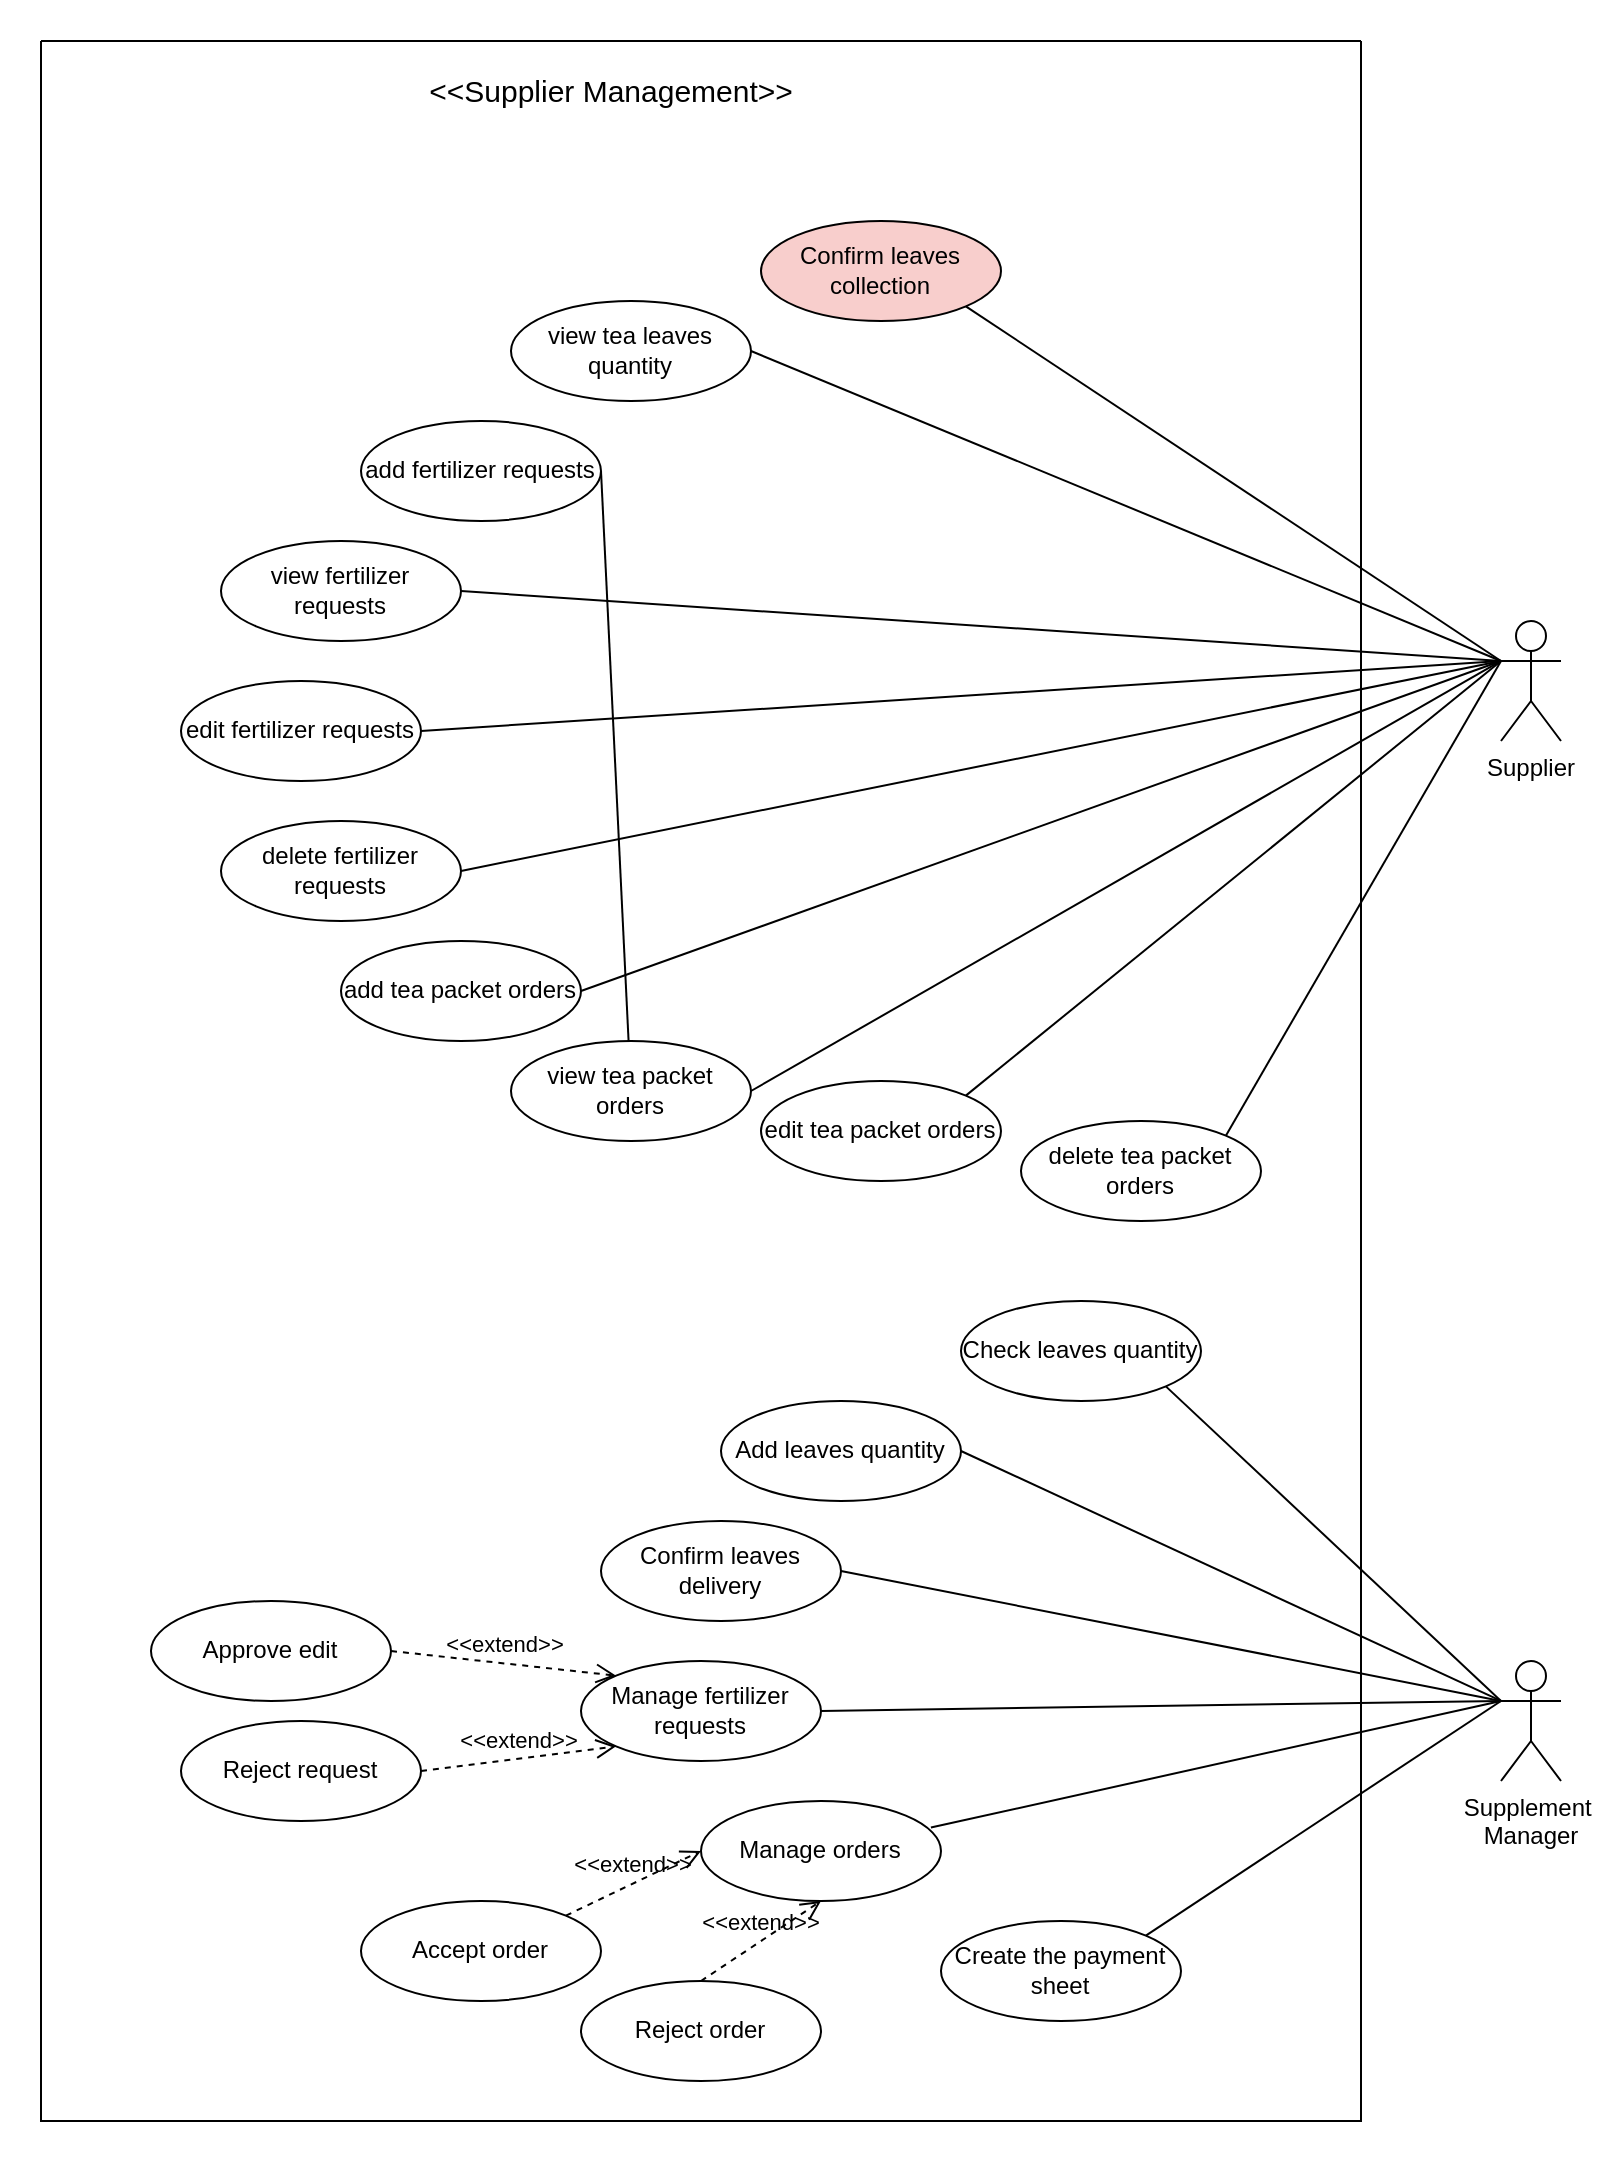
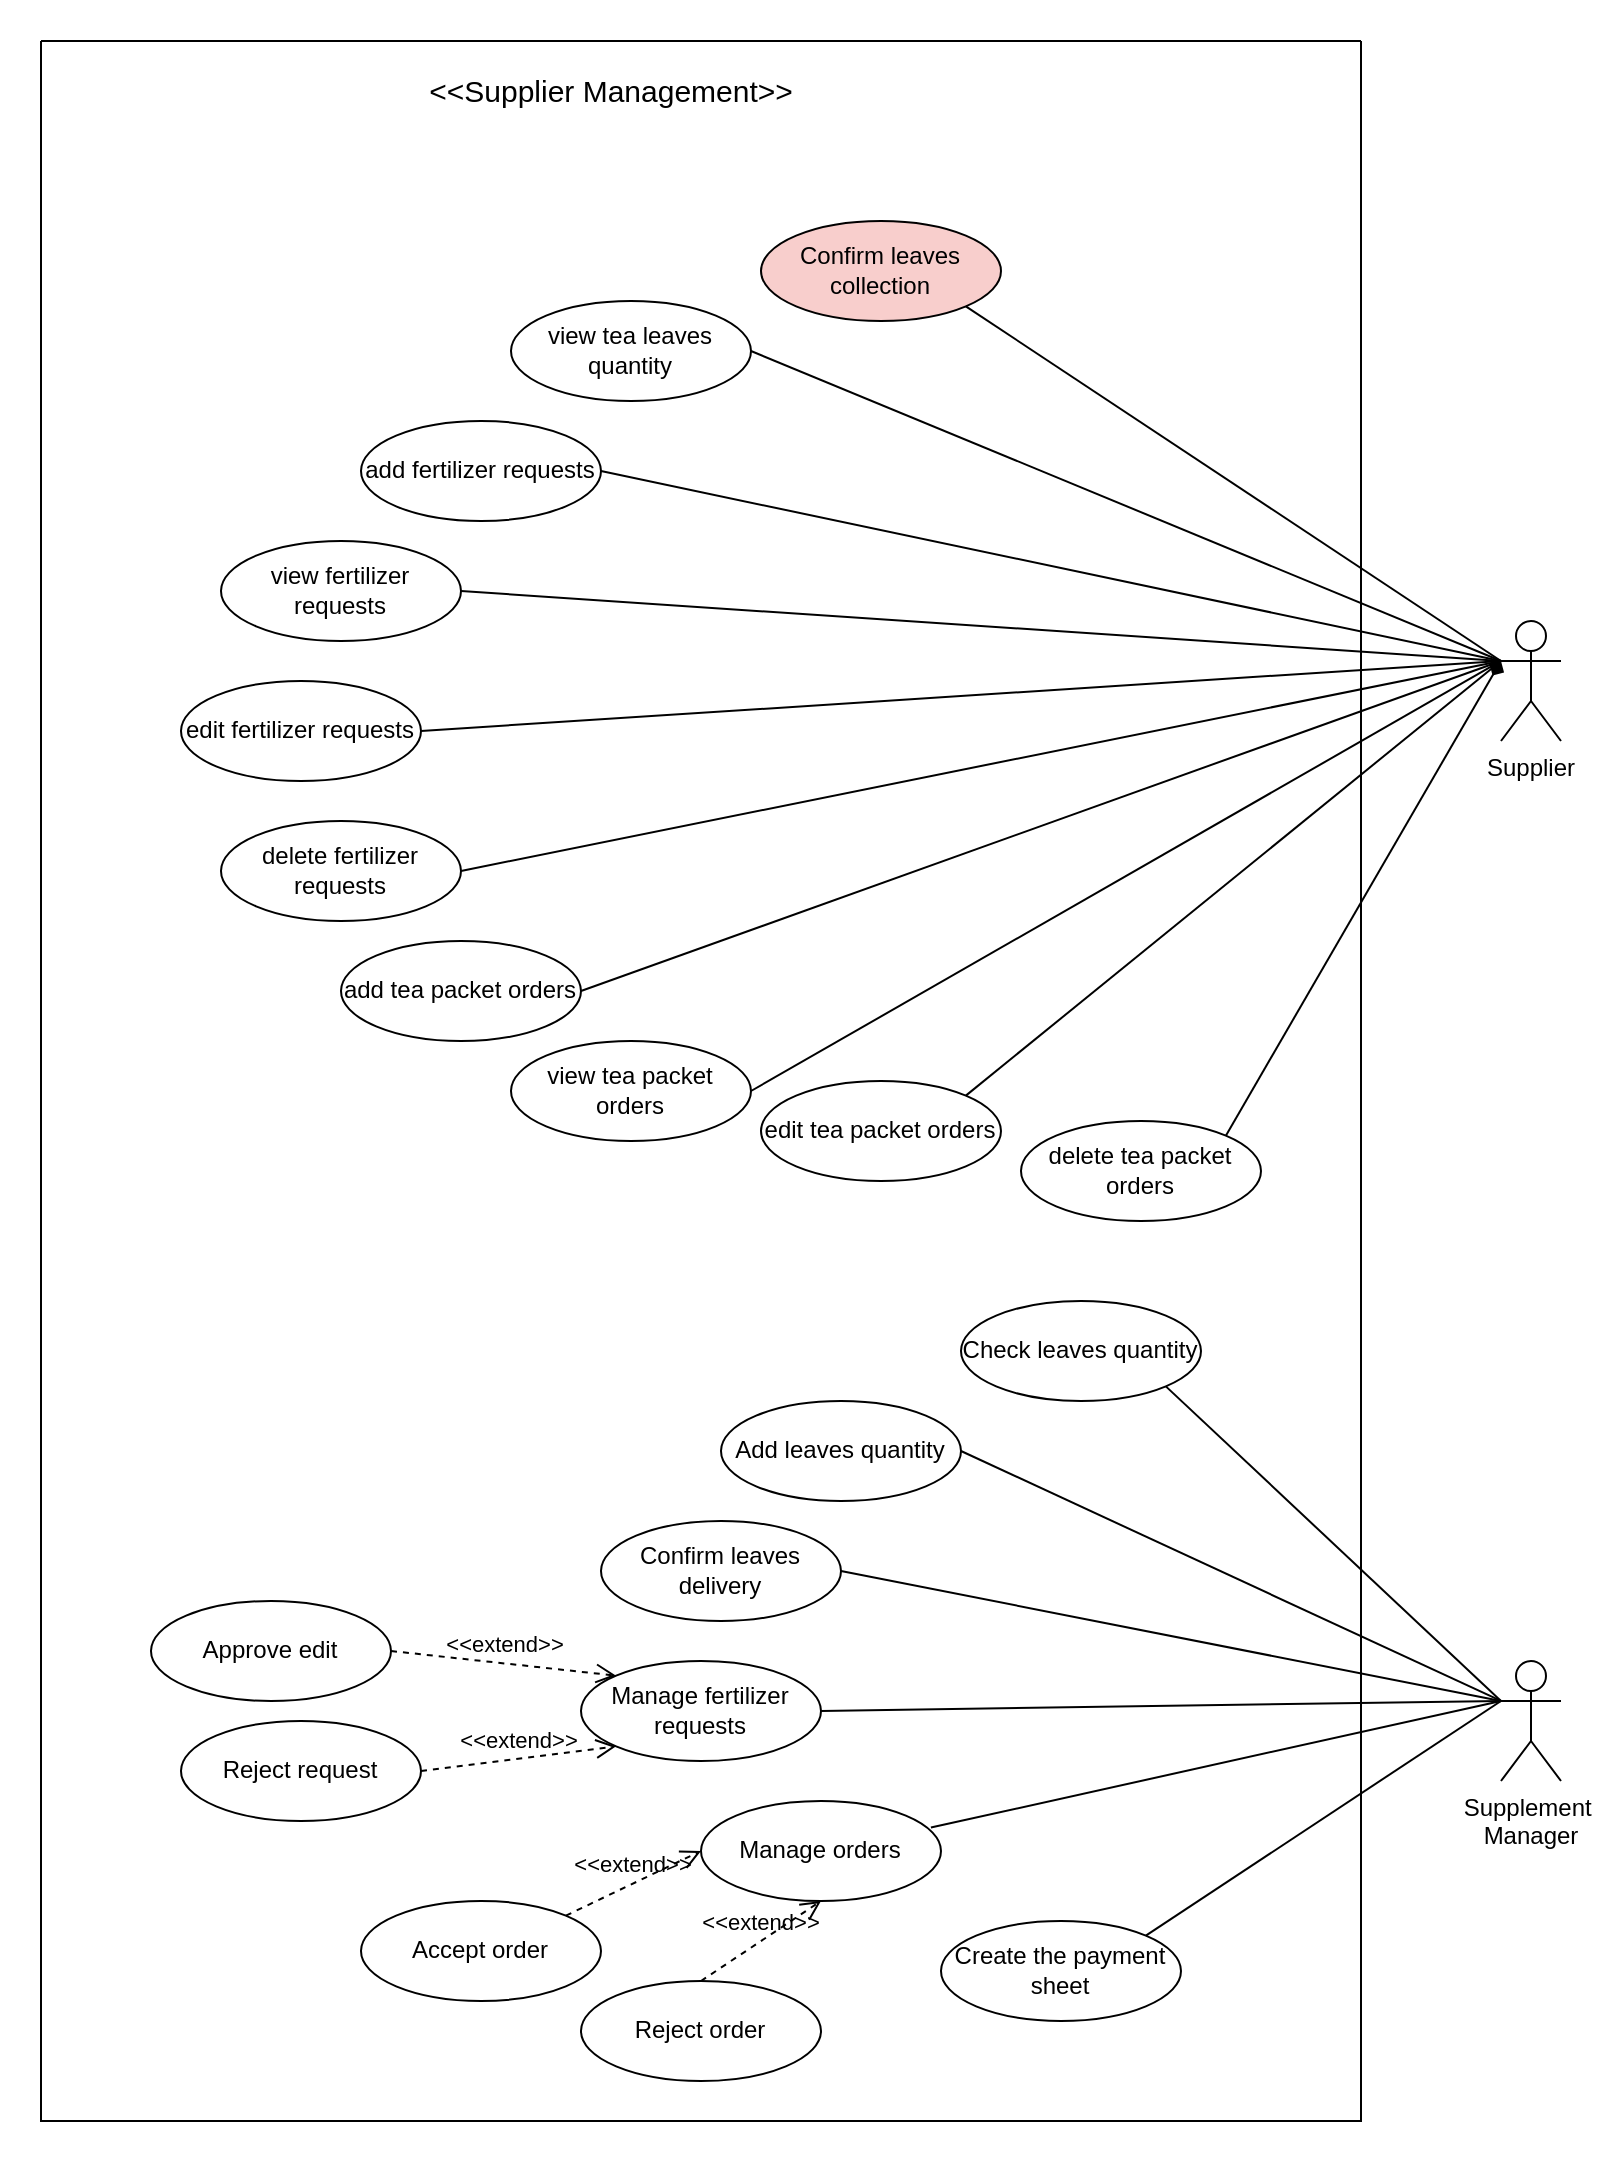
(1495, 671) -> (1493, 675)
(615, 756) -> (1040, 564)
